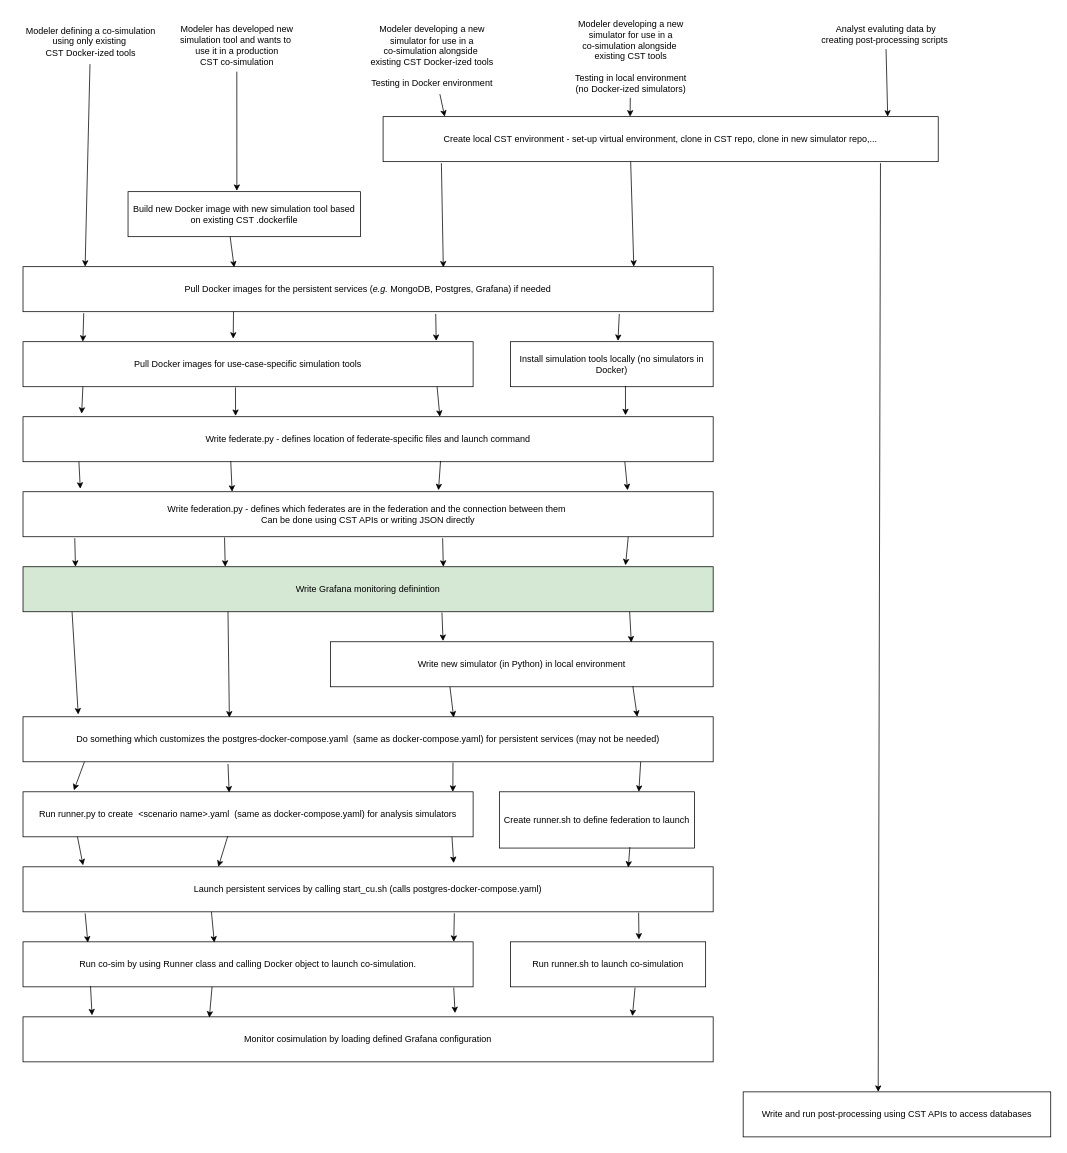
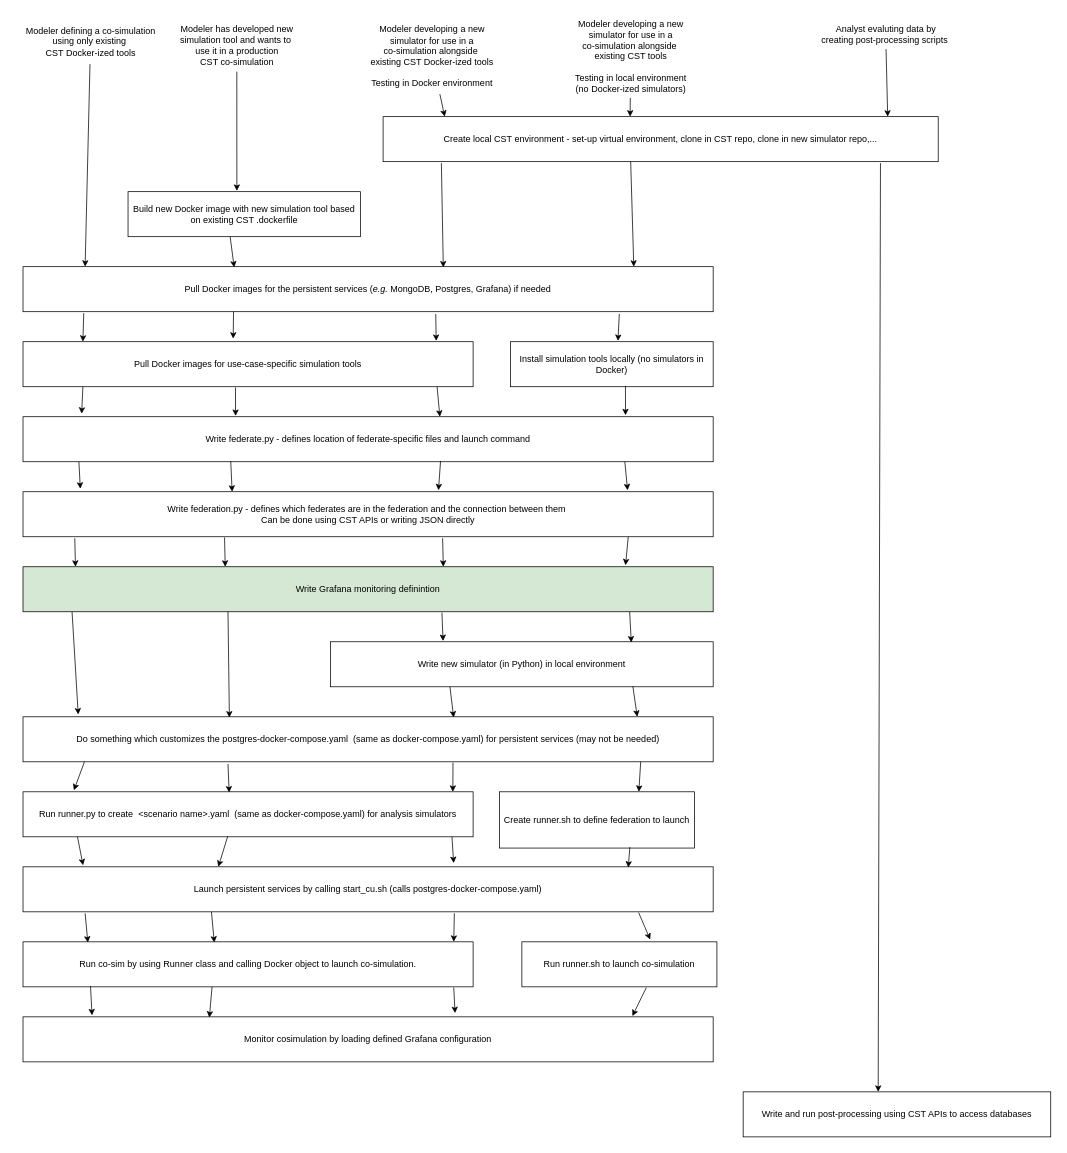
(608, 964) -> (619, 964)
